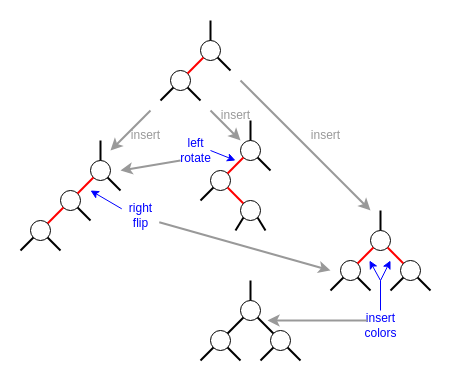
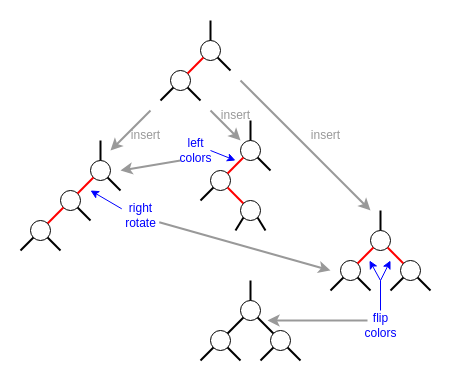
(196, 151) -> (196, 151)
(141, 216) -> (141, 216)
(381, 326) -> (381, 326)
